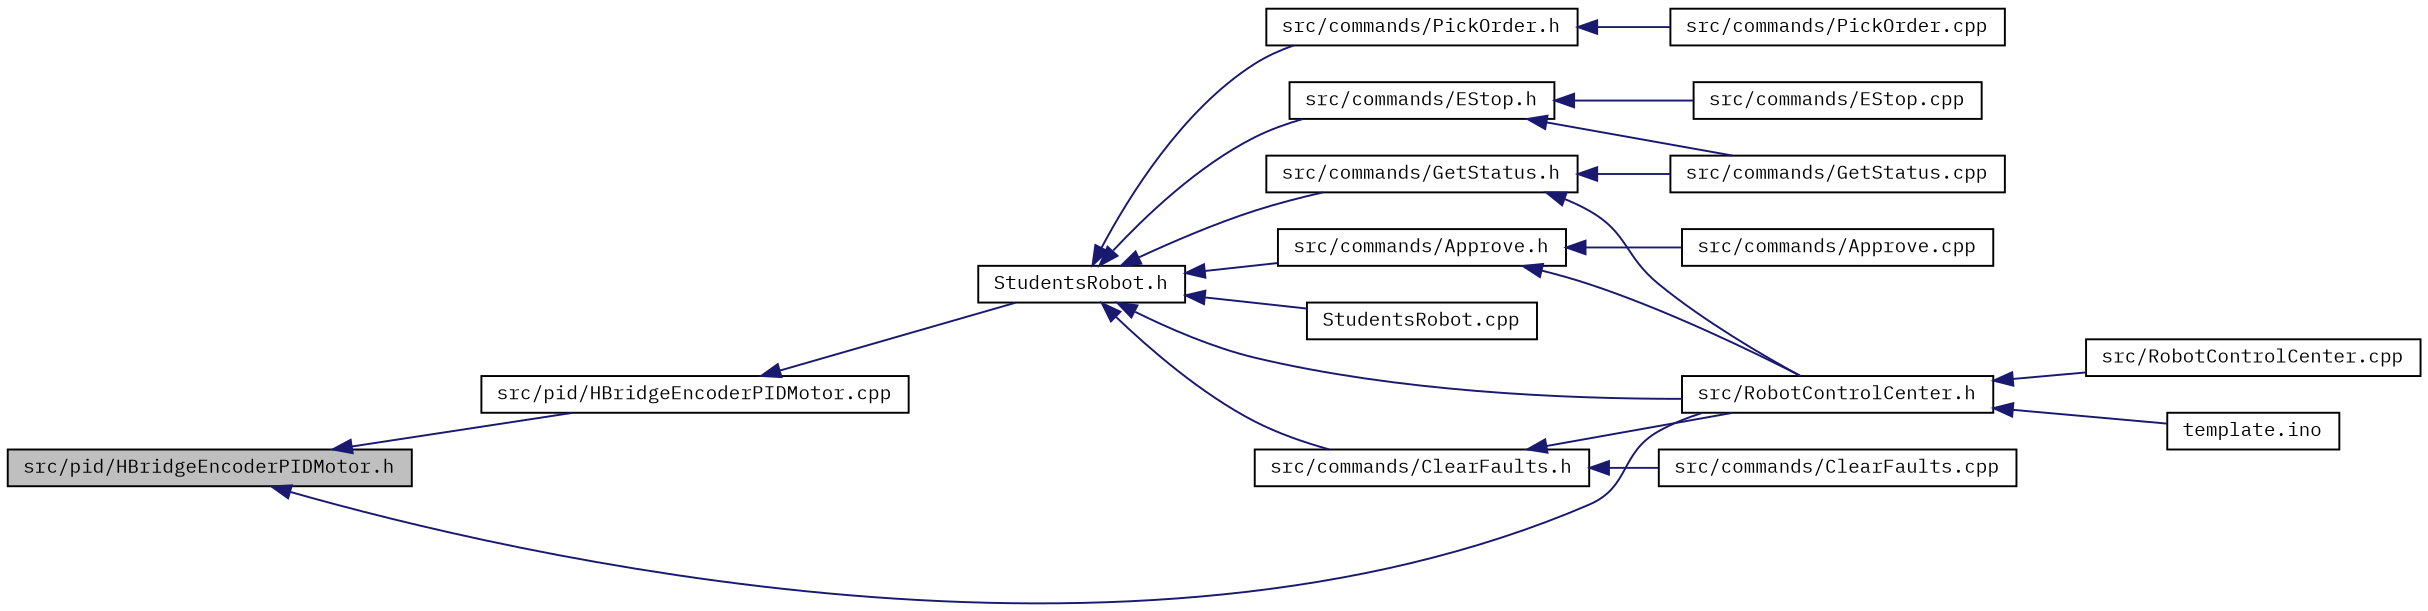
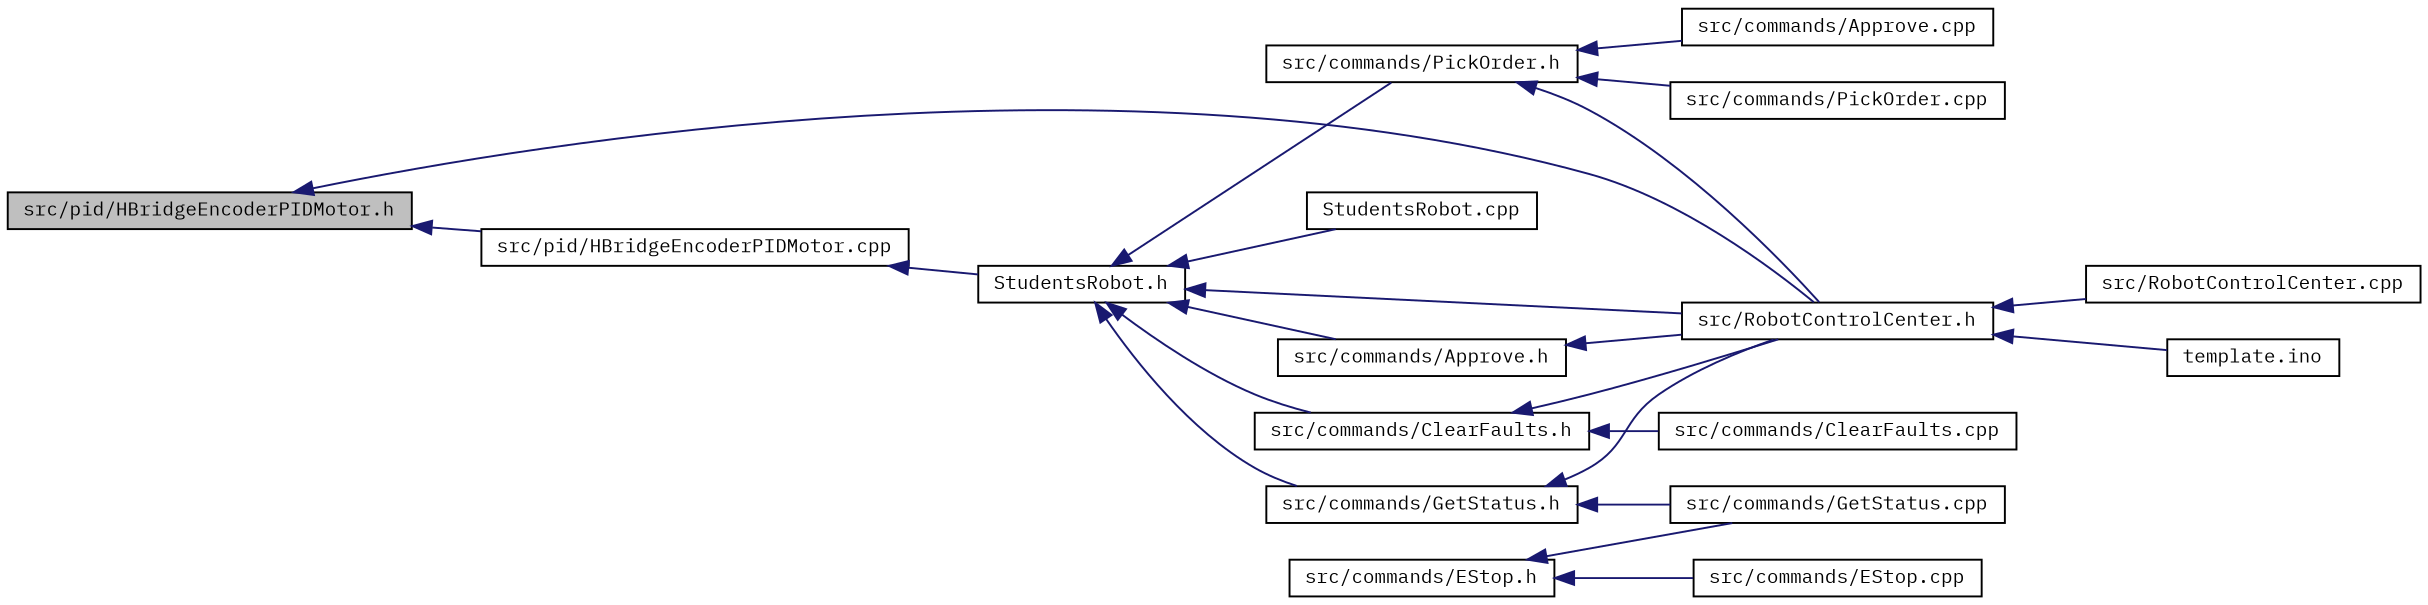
(1200, 172) -> none
none -> (1689, 178)
(1643, 247) -> (1640, 45)
